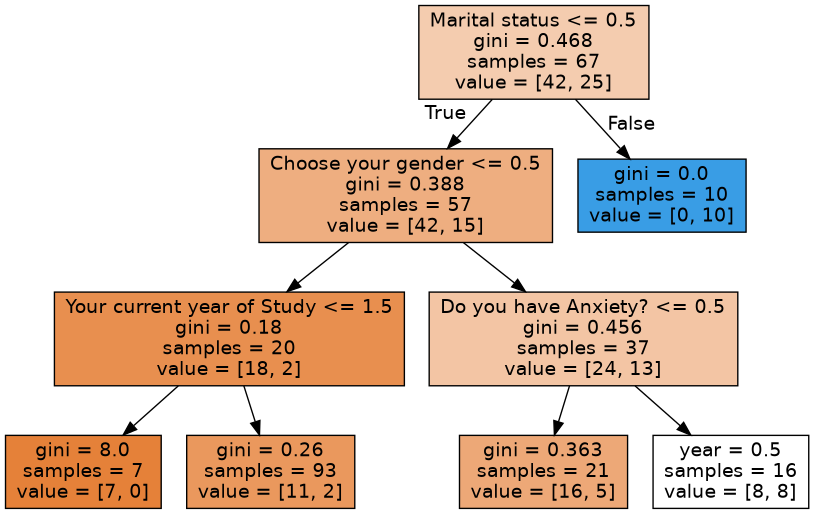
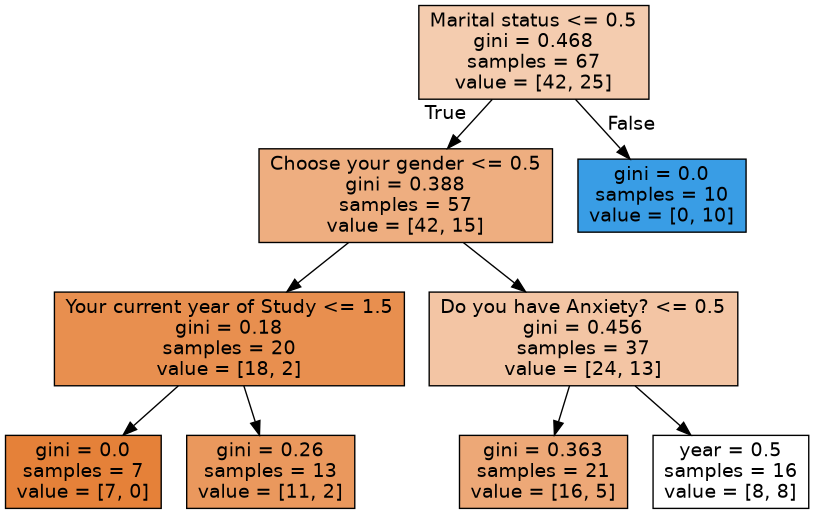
(83, 472) -> (83, 472)
(271, 472) -> (271, 472)
